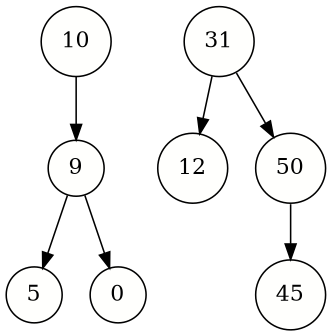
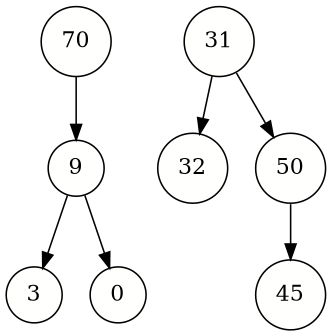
(76, 42) -> (76, 42)
(193, 168) -> (193, 168)
(34, 295) -> (34, 295)
